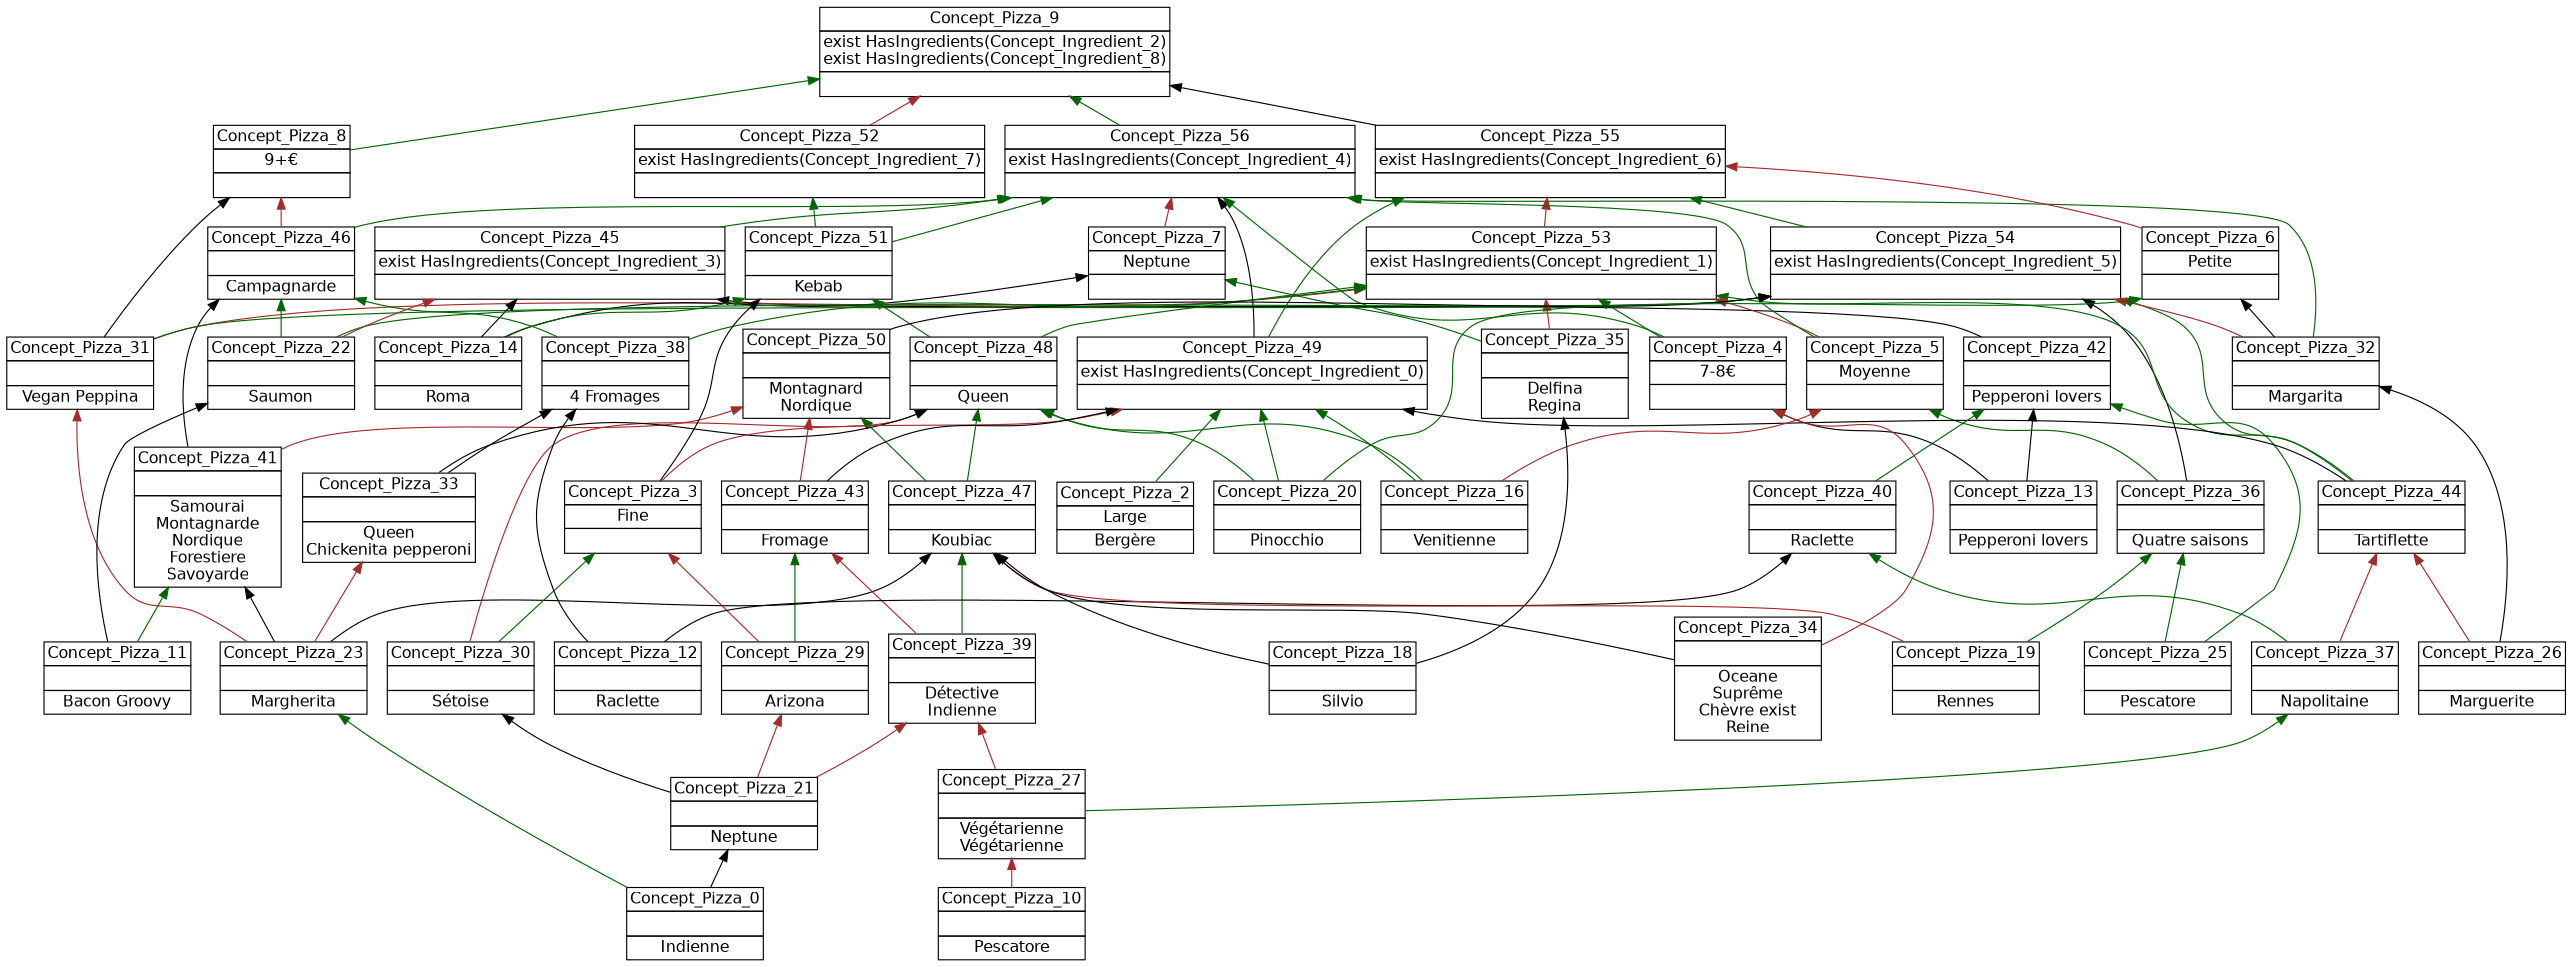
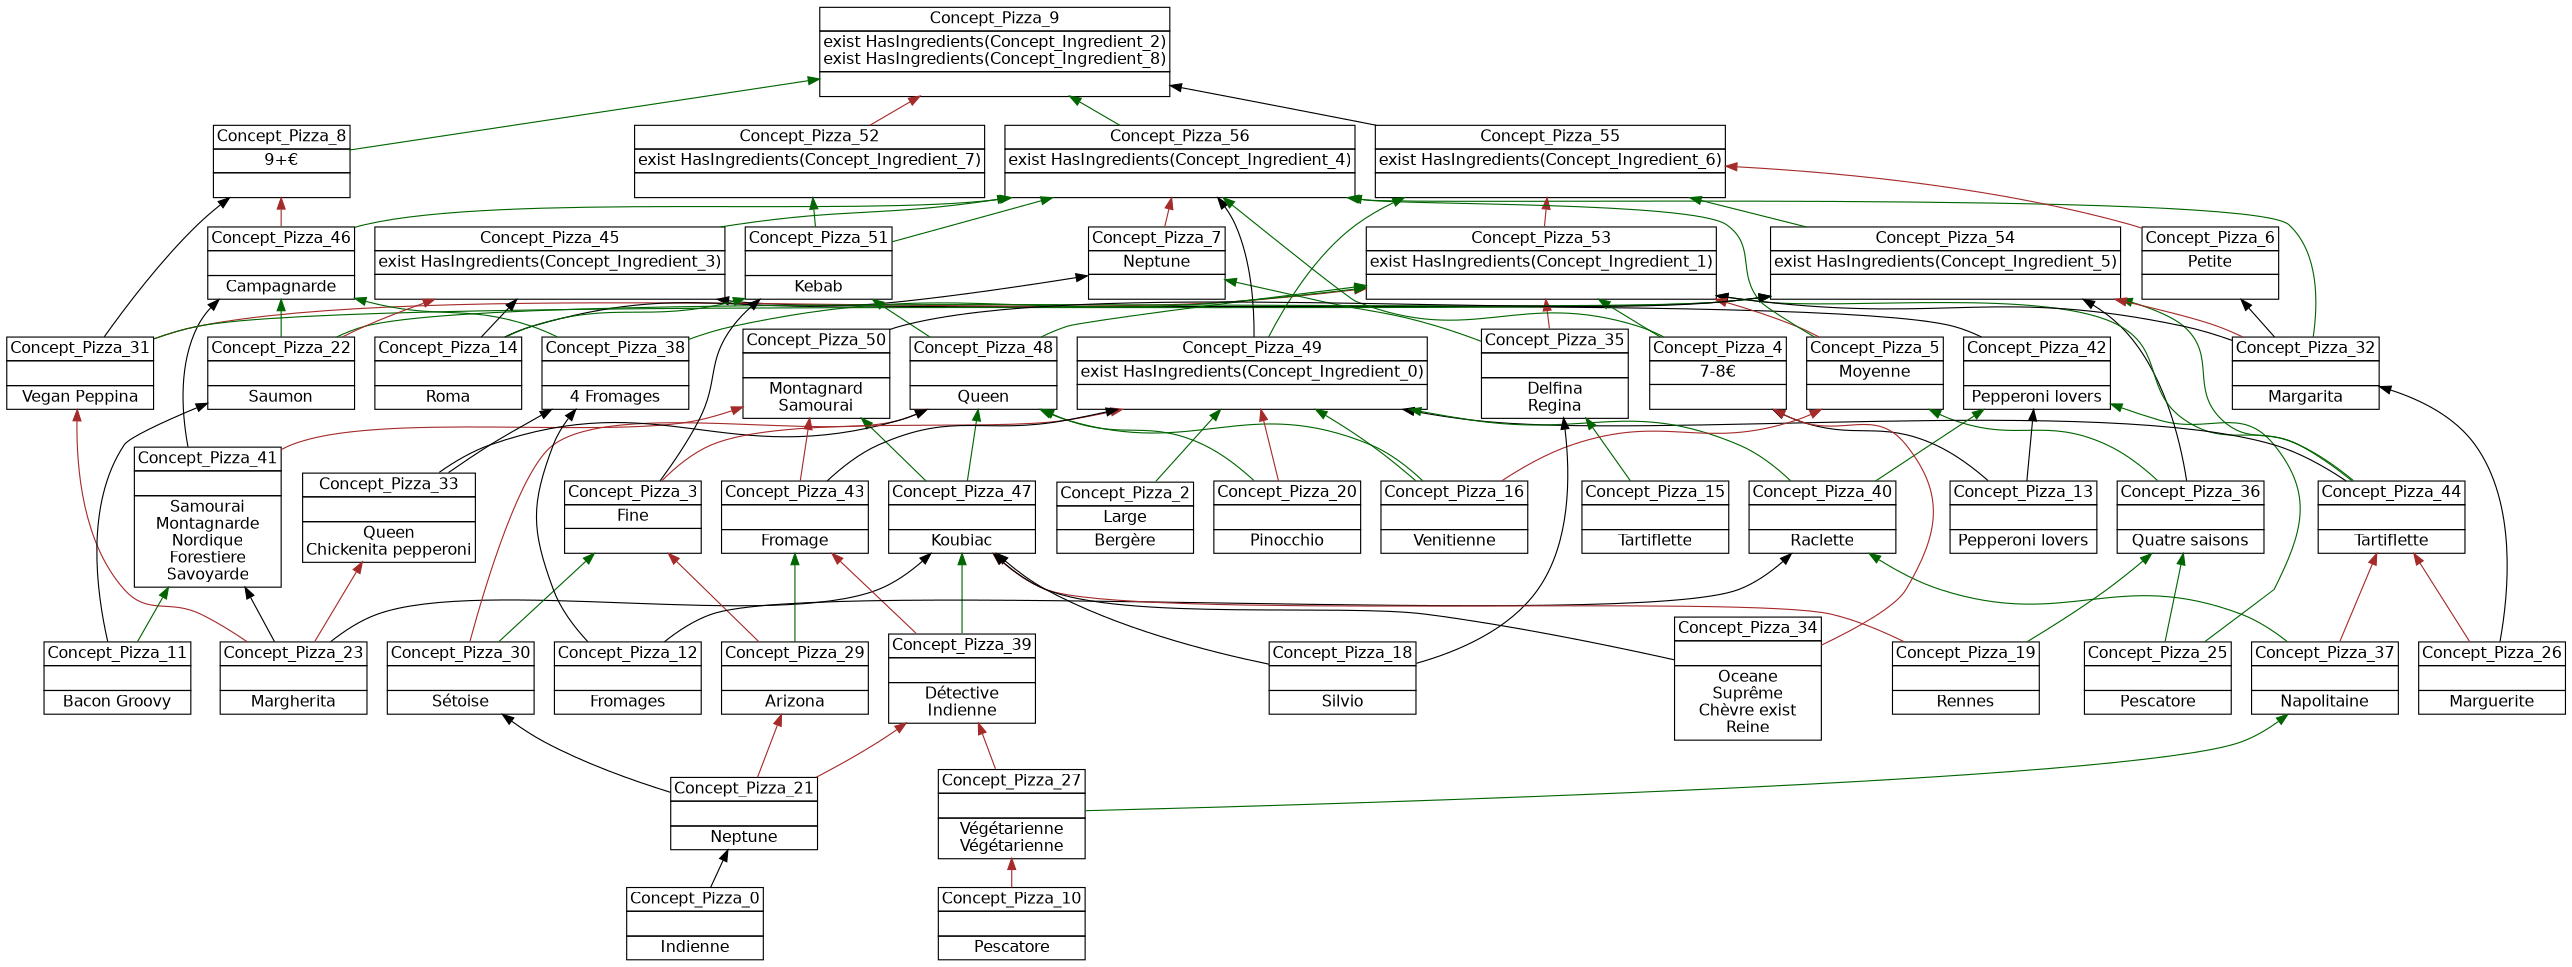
(1682, 304) -> none
none -> (1982, 307)
(816, 406) -> (816, 406)
none -> (1613, 422)
(1271, 451) -> (1271, 451)
none -> (1655, 517)
(628, 702) -> (628, 702)
(485, 808) -> none
